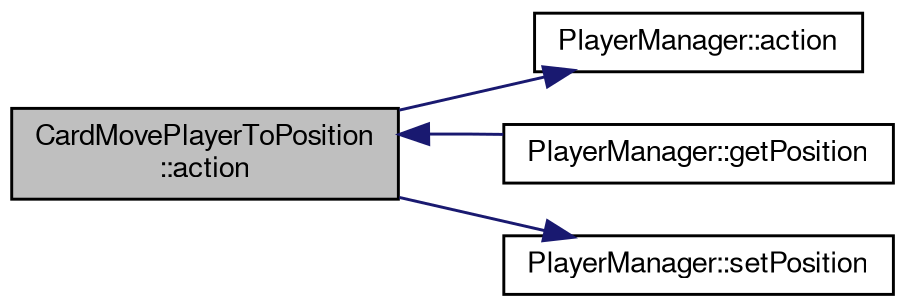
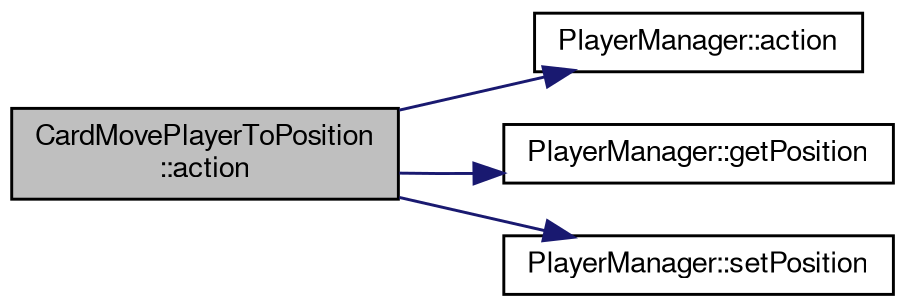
(466, 134) -> (436, 174)
